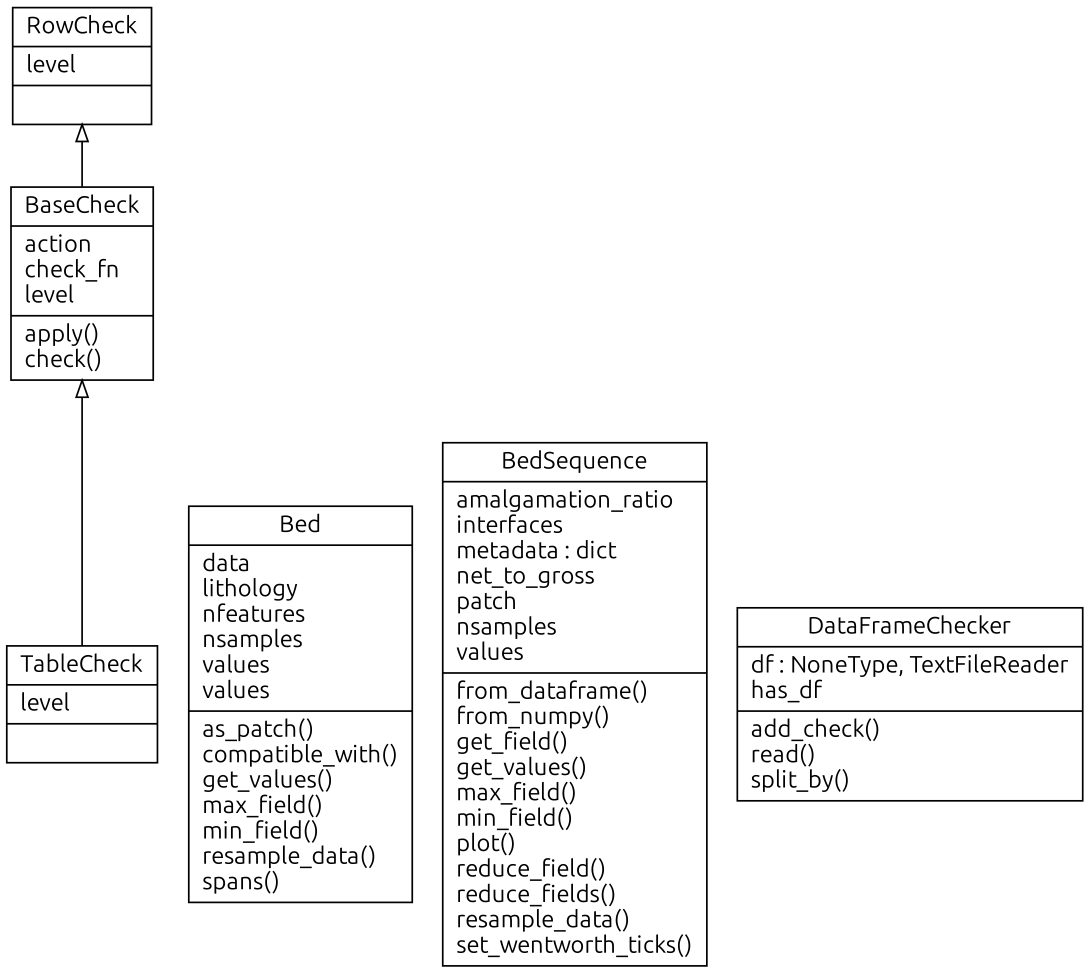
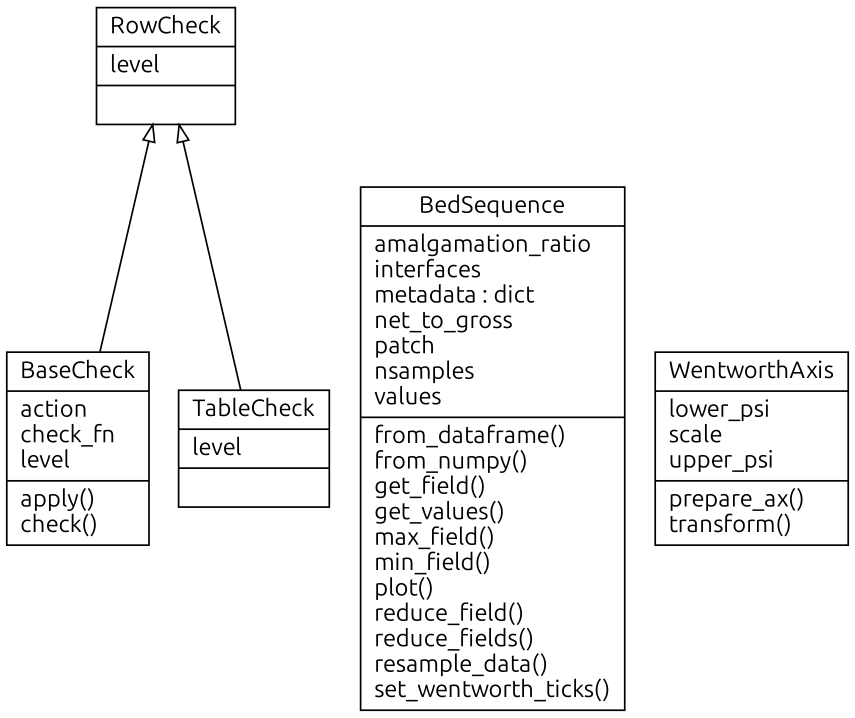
none -> (752, 449)
(82, 522) -> (212, 266)
(301, 704) -> none
(910, 704) -> none
